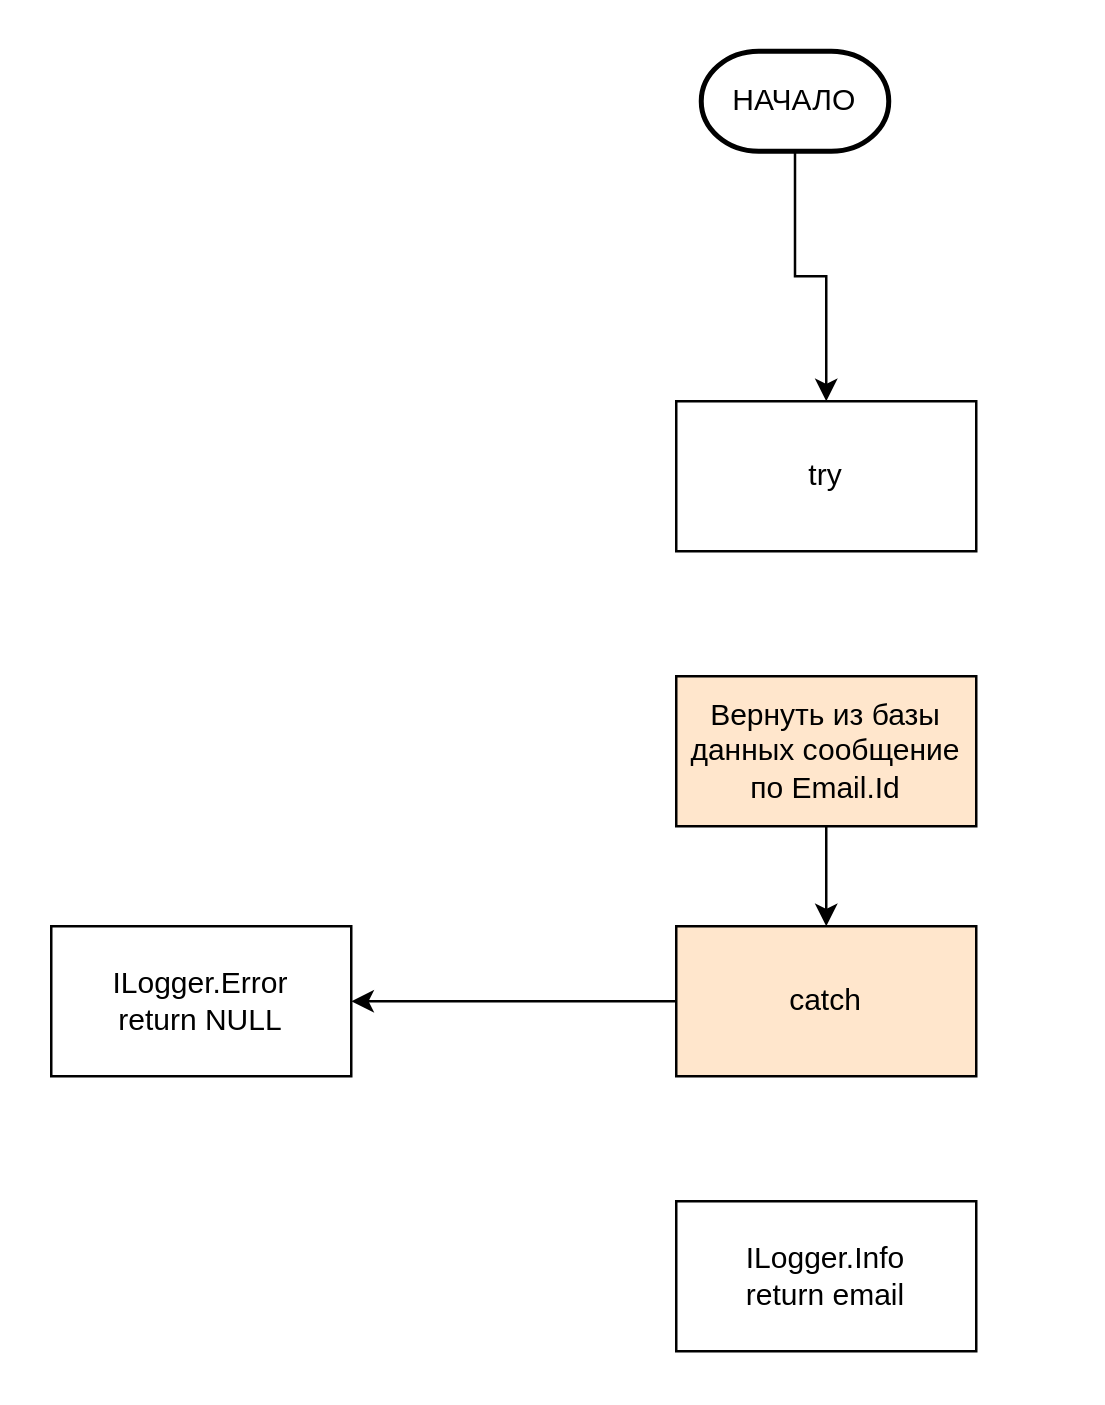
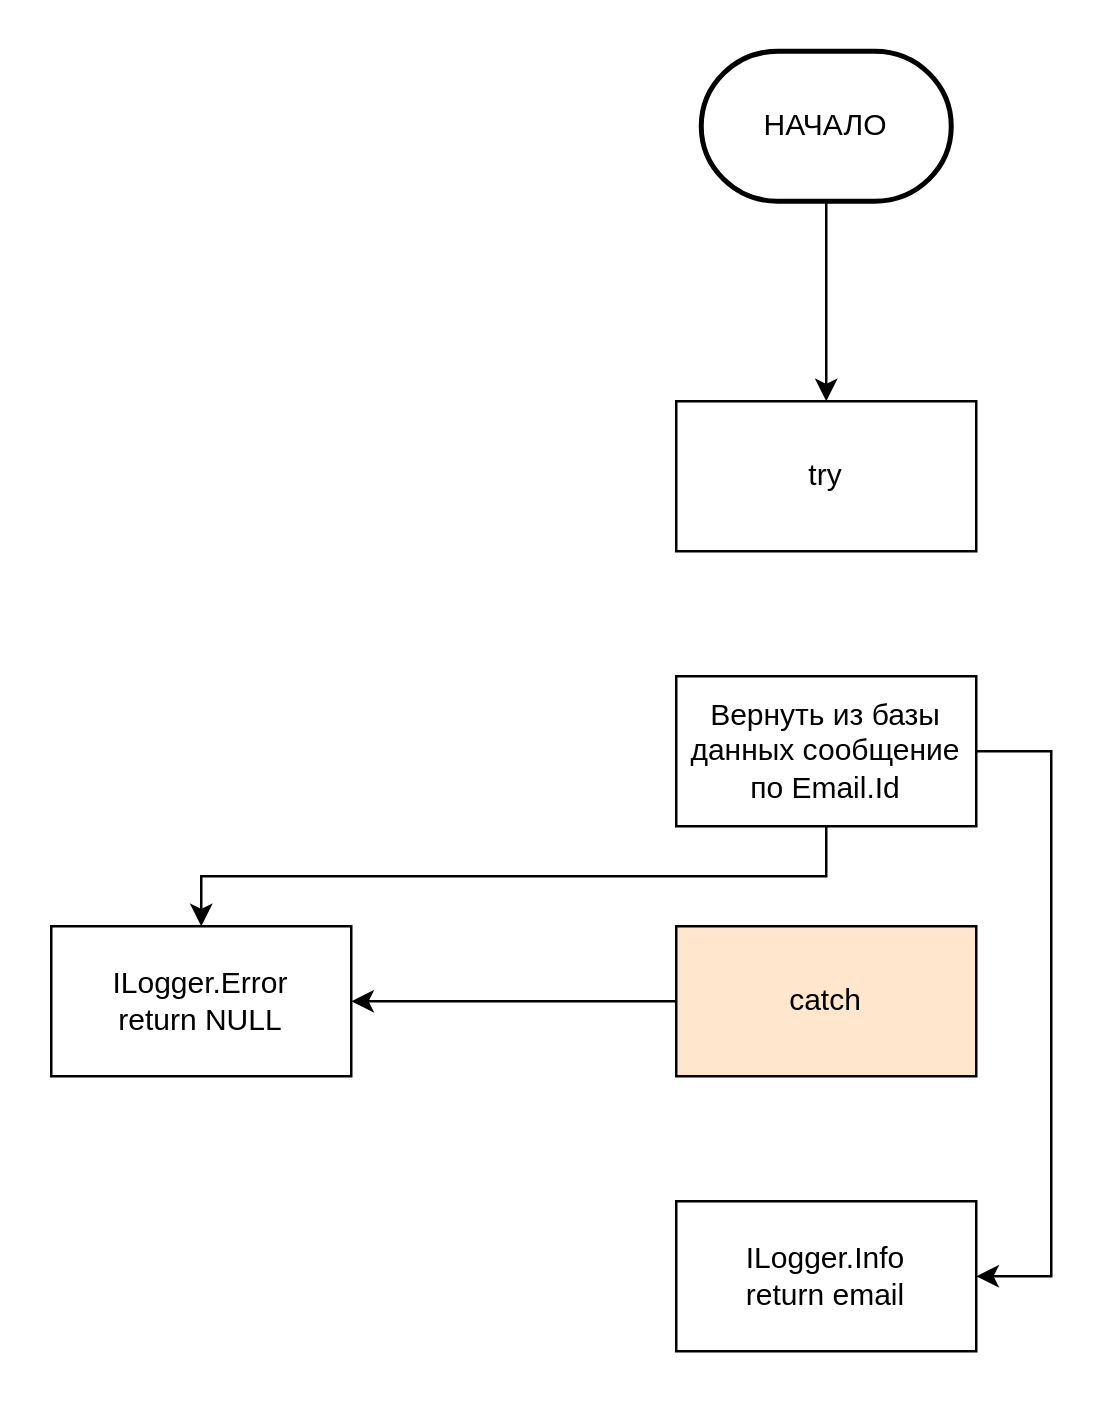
(795, 101) -> (826, 126)
(826, 751) -> (826, 751)
(826, 891) -> (498, 876)
none -> (1051, 1005)
